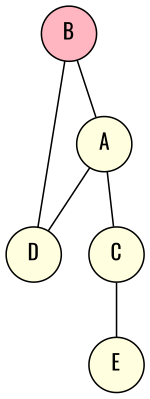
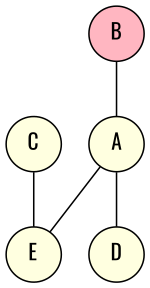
(51, 144) -> none
(110, 199) -> (75, 199)
